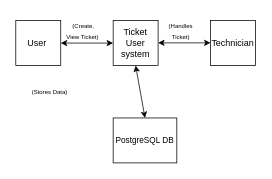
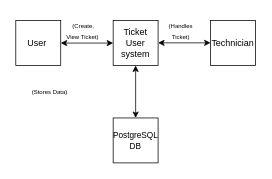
(145, 141) -> (135, 141)
